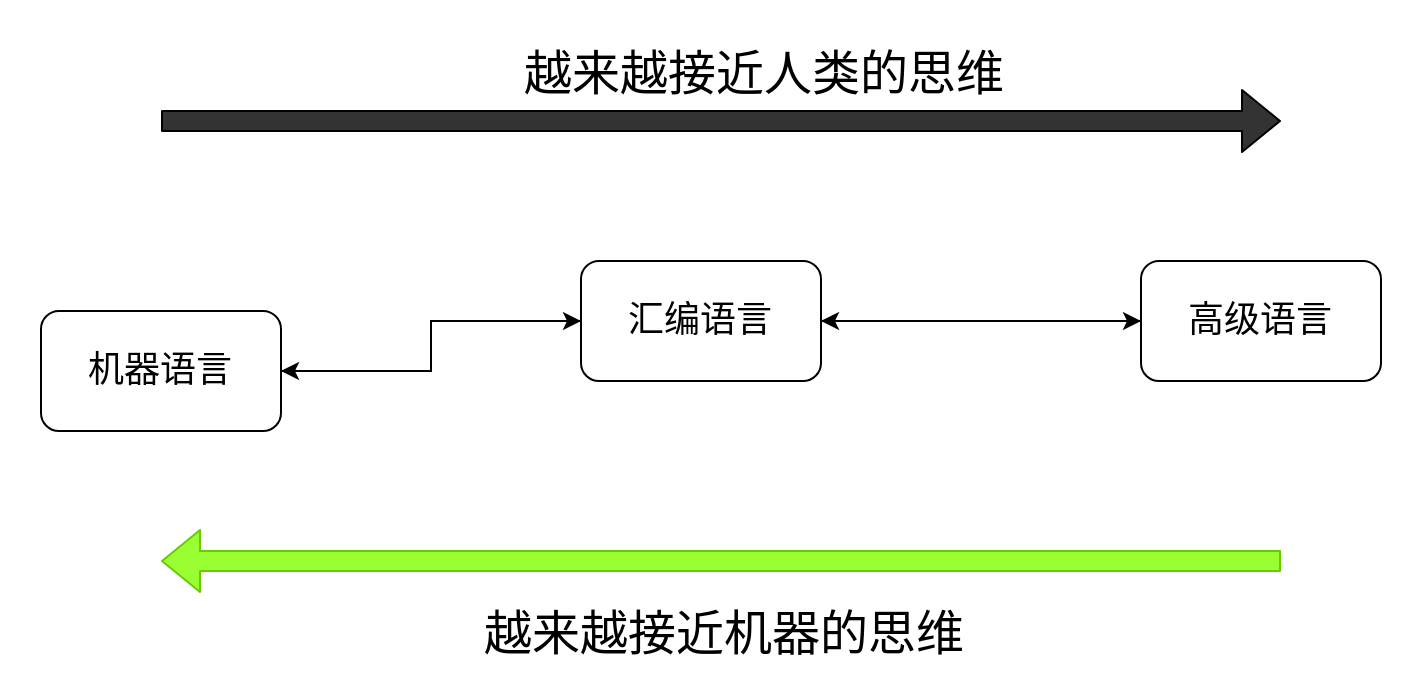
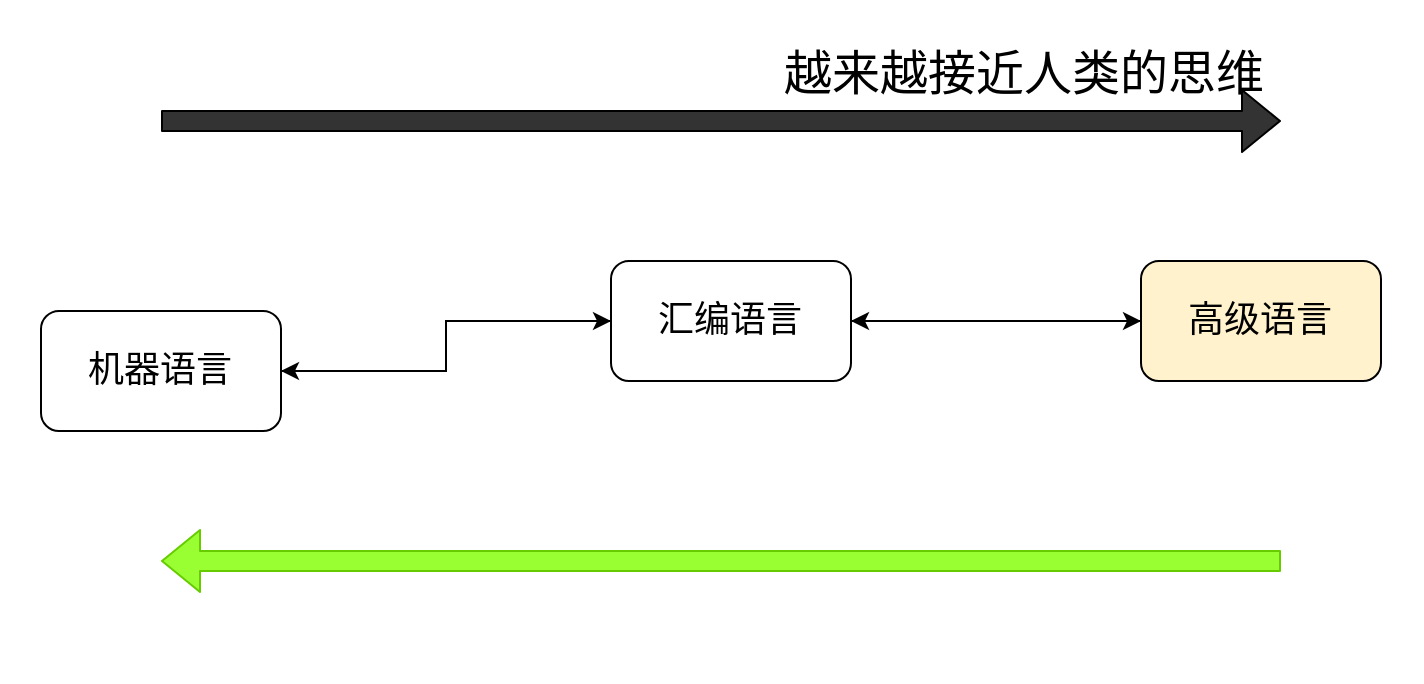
(781, 61) -> (1041, 61)
(701, 321) -> (731, 321)
(1261, 321) -> (1261, 321)
(741, 621) -> none
